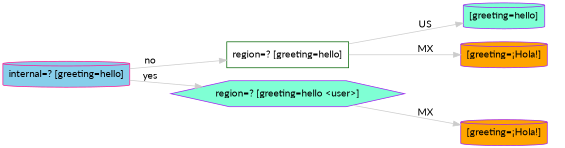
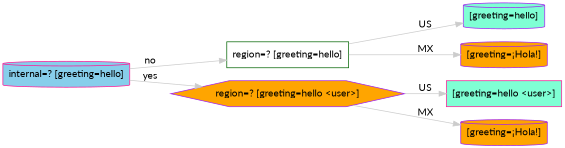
(288, 94) -> (288, 94)
none -> (504, 94)
